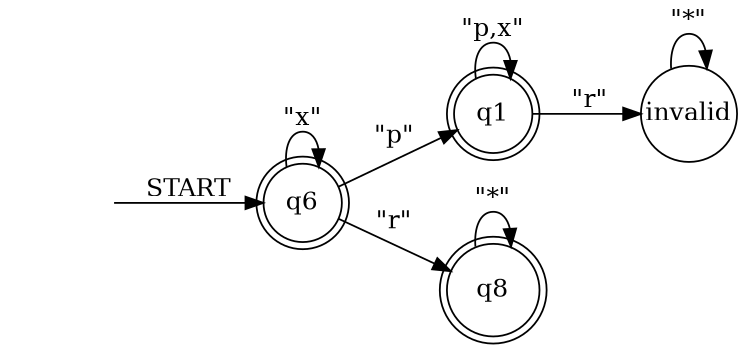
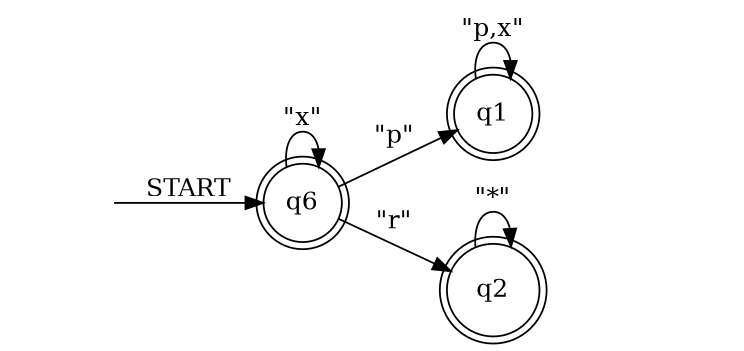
(689, 114) -> none
(493, 290) -> (493, 290)
